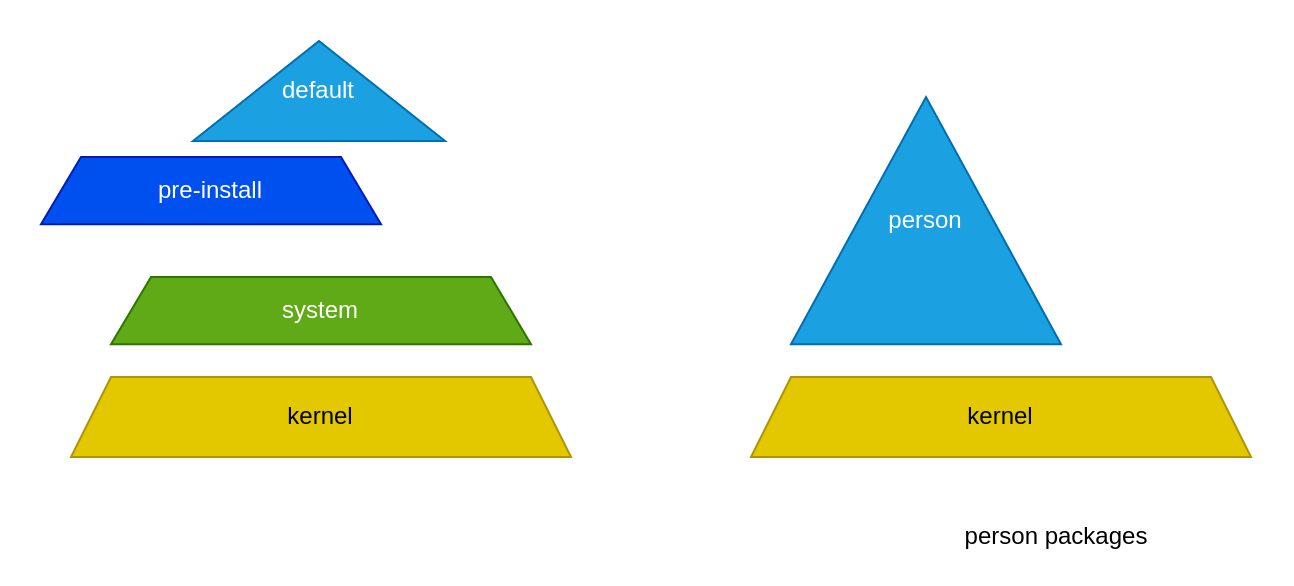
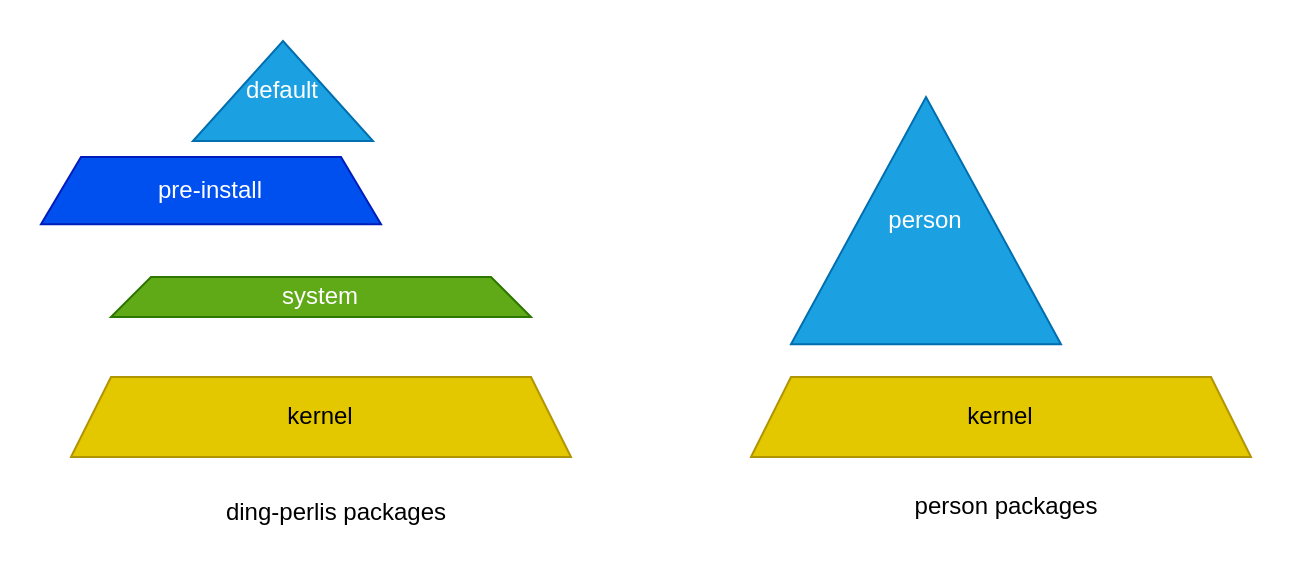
(319, 91) -> (283, 91)
(321, 311) -> (321, 297)
none -> (337, 513)
(1057, 537) -> (1007, 507)
